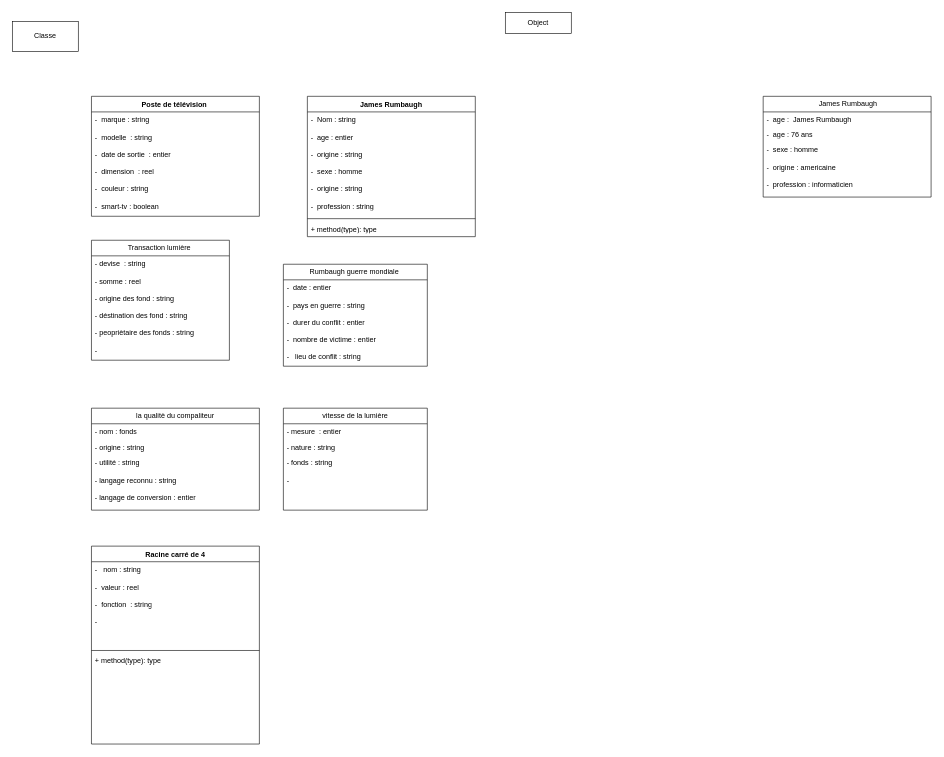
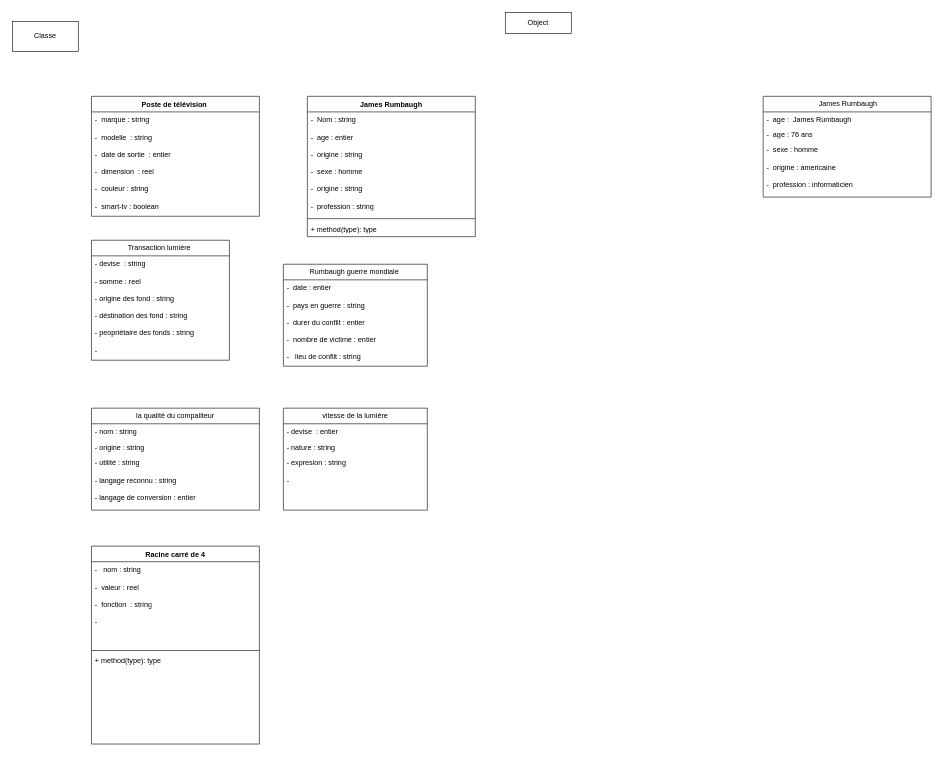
(118, 432) -> (119, 432)
(319, 432) -> (318, 432)
(315, 468) -> (322, 468)
